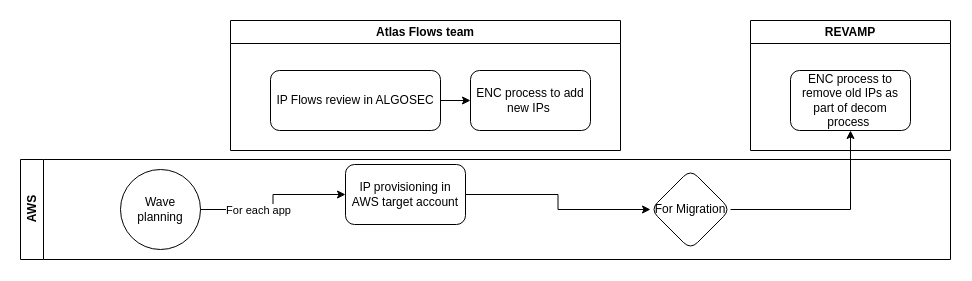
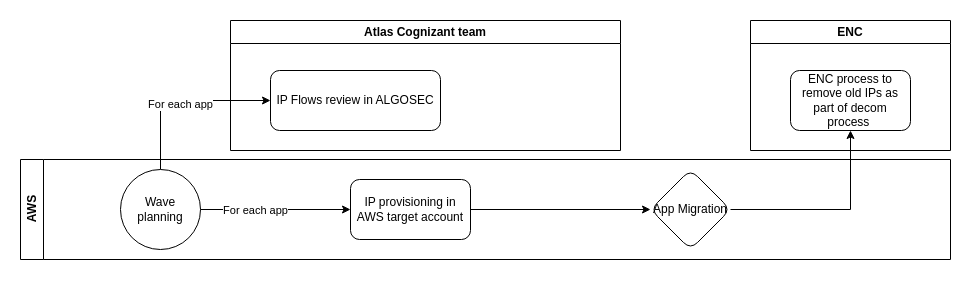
(426, 33) -> (426, 33)
(851, 33) -> (851, 33)
none -> (178, 101)
(460, 101) -> none
(531, 101) -> none
(406, 195) -> (411, 210)
(691, 210) -> (691, 210)
